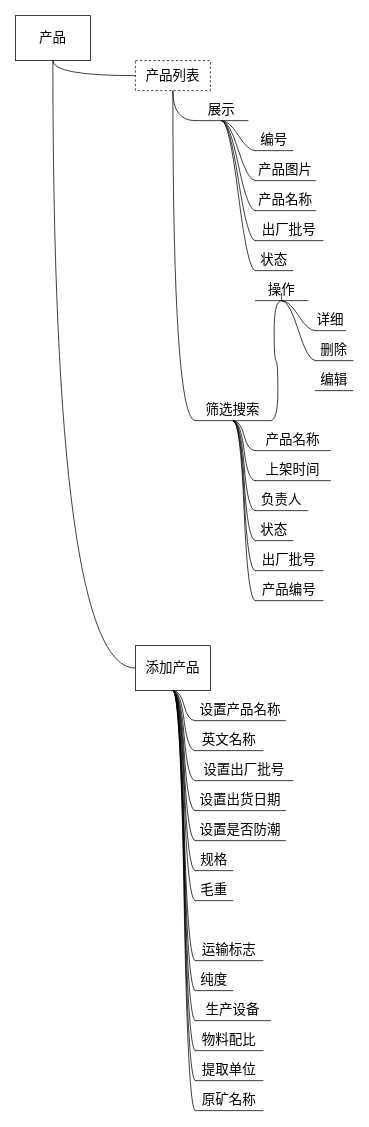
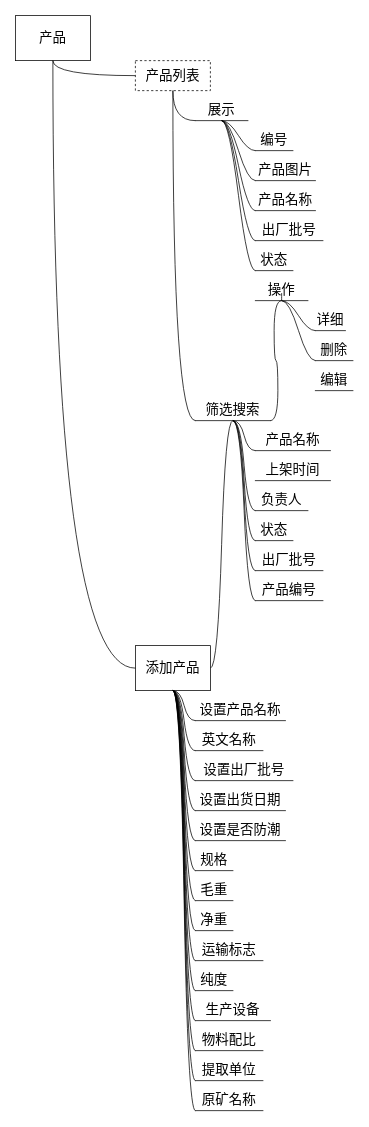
(245, 454) -> (222, 544)
none -> (189, 904)
none -> (214, 919)
